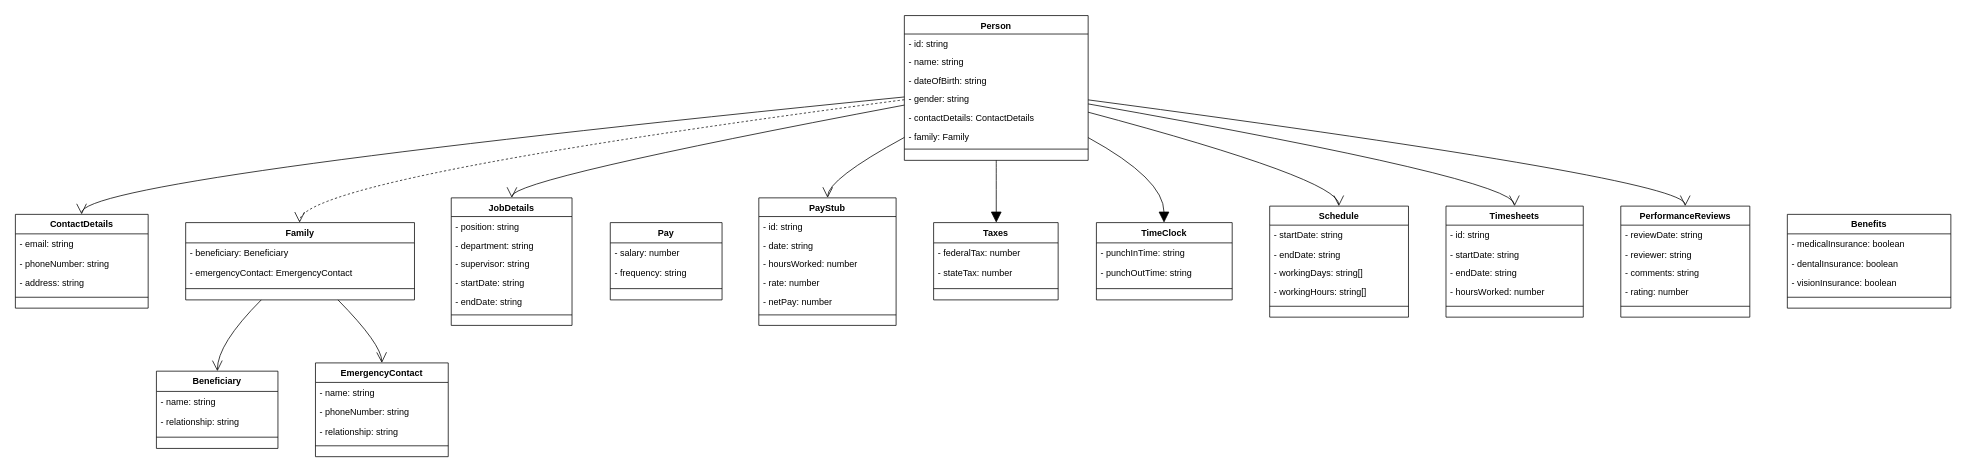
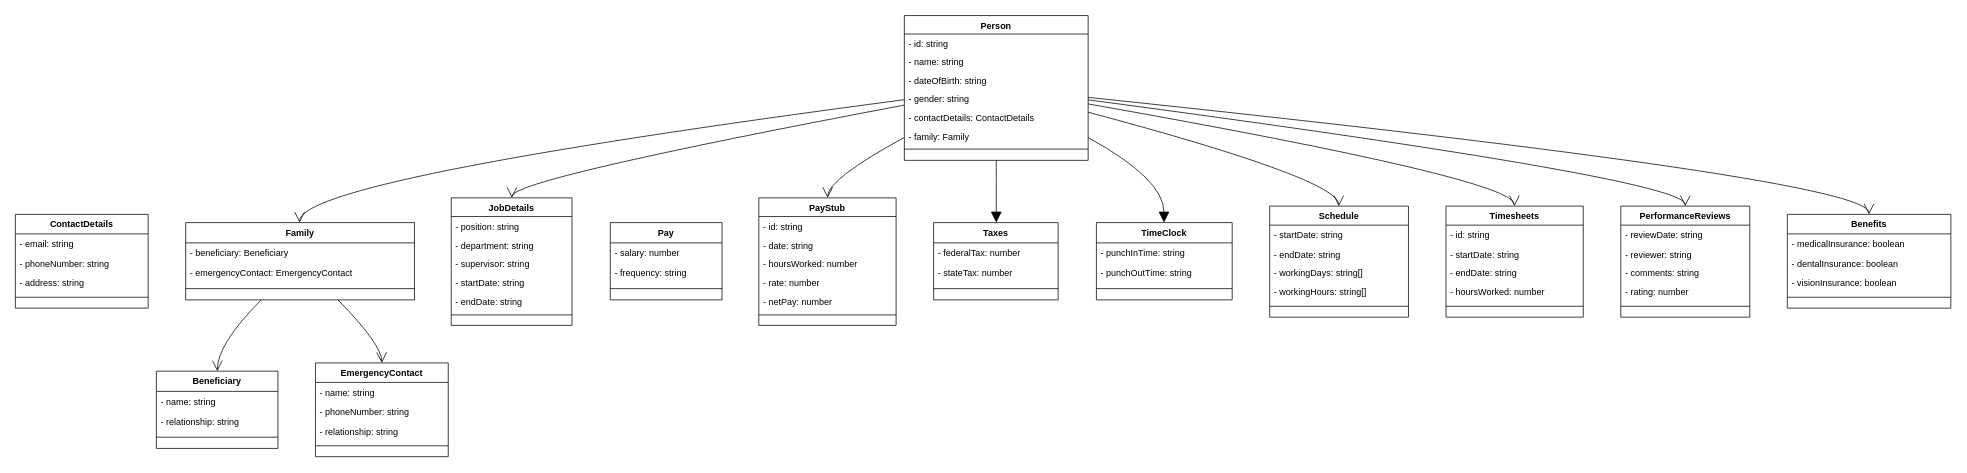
(491, 141) -> none
none -> (1481, 141)
(597, 144) -> (597, 144)
